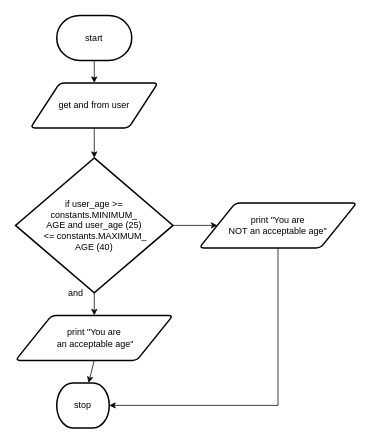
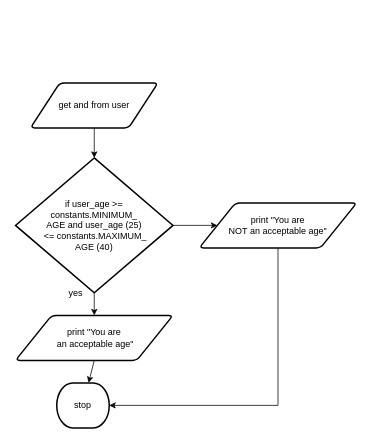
(94, 38) -> none
(94, 69) -> none
(76, 293) -> (76, 293)
